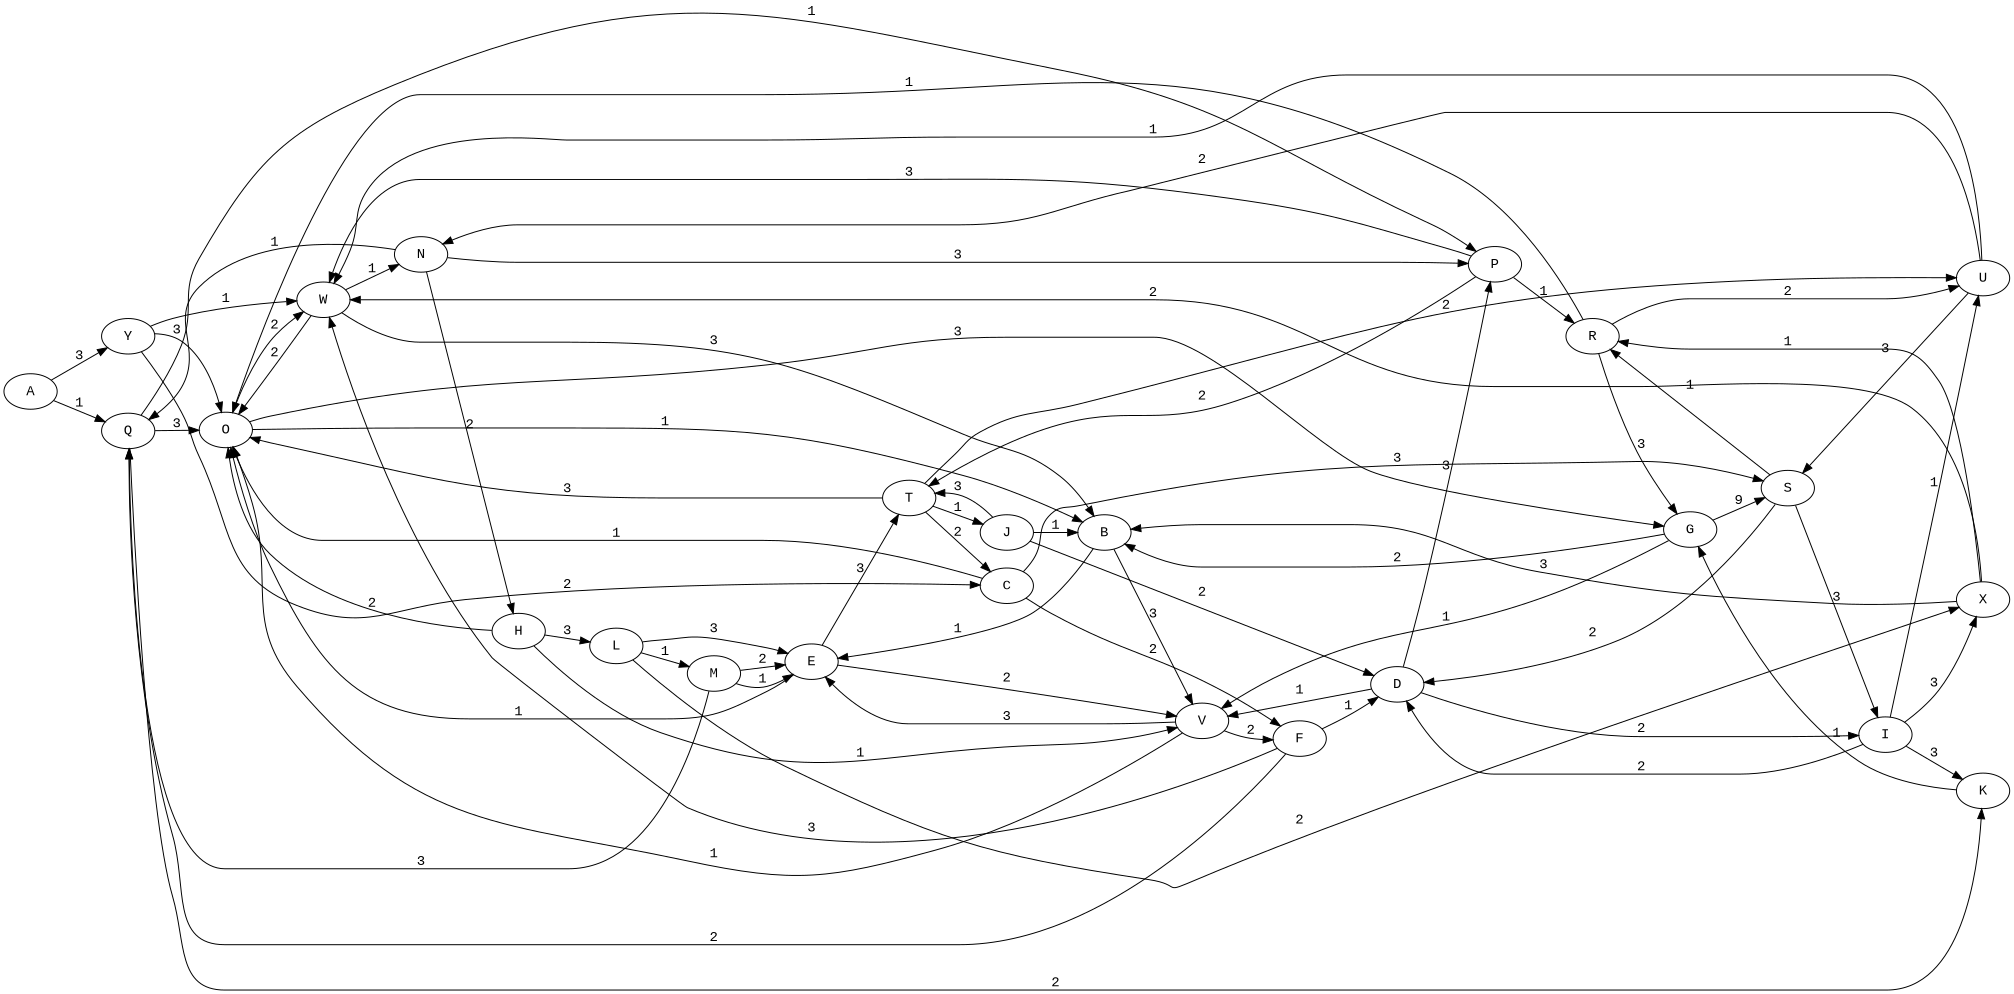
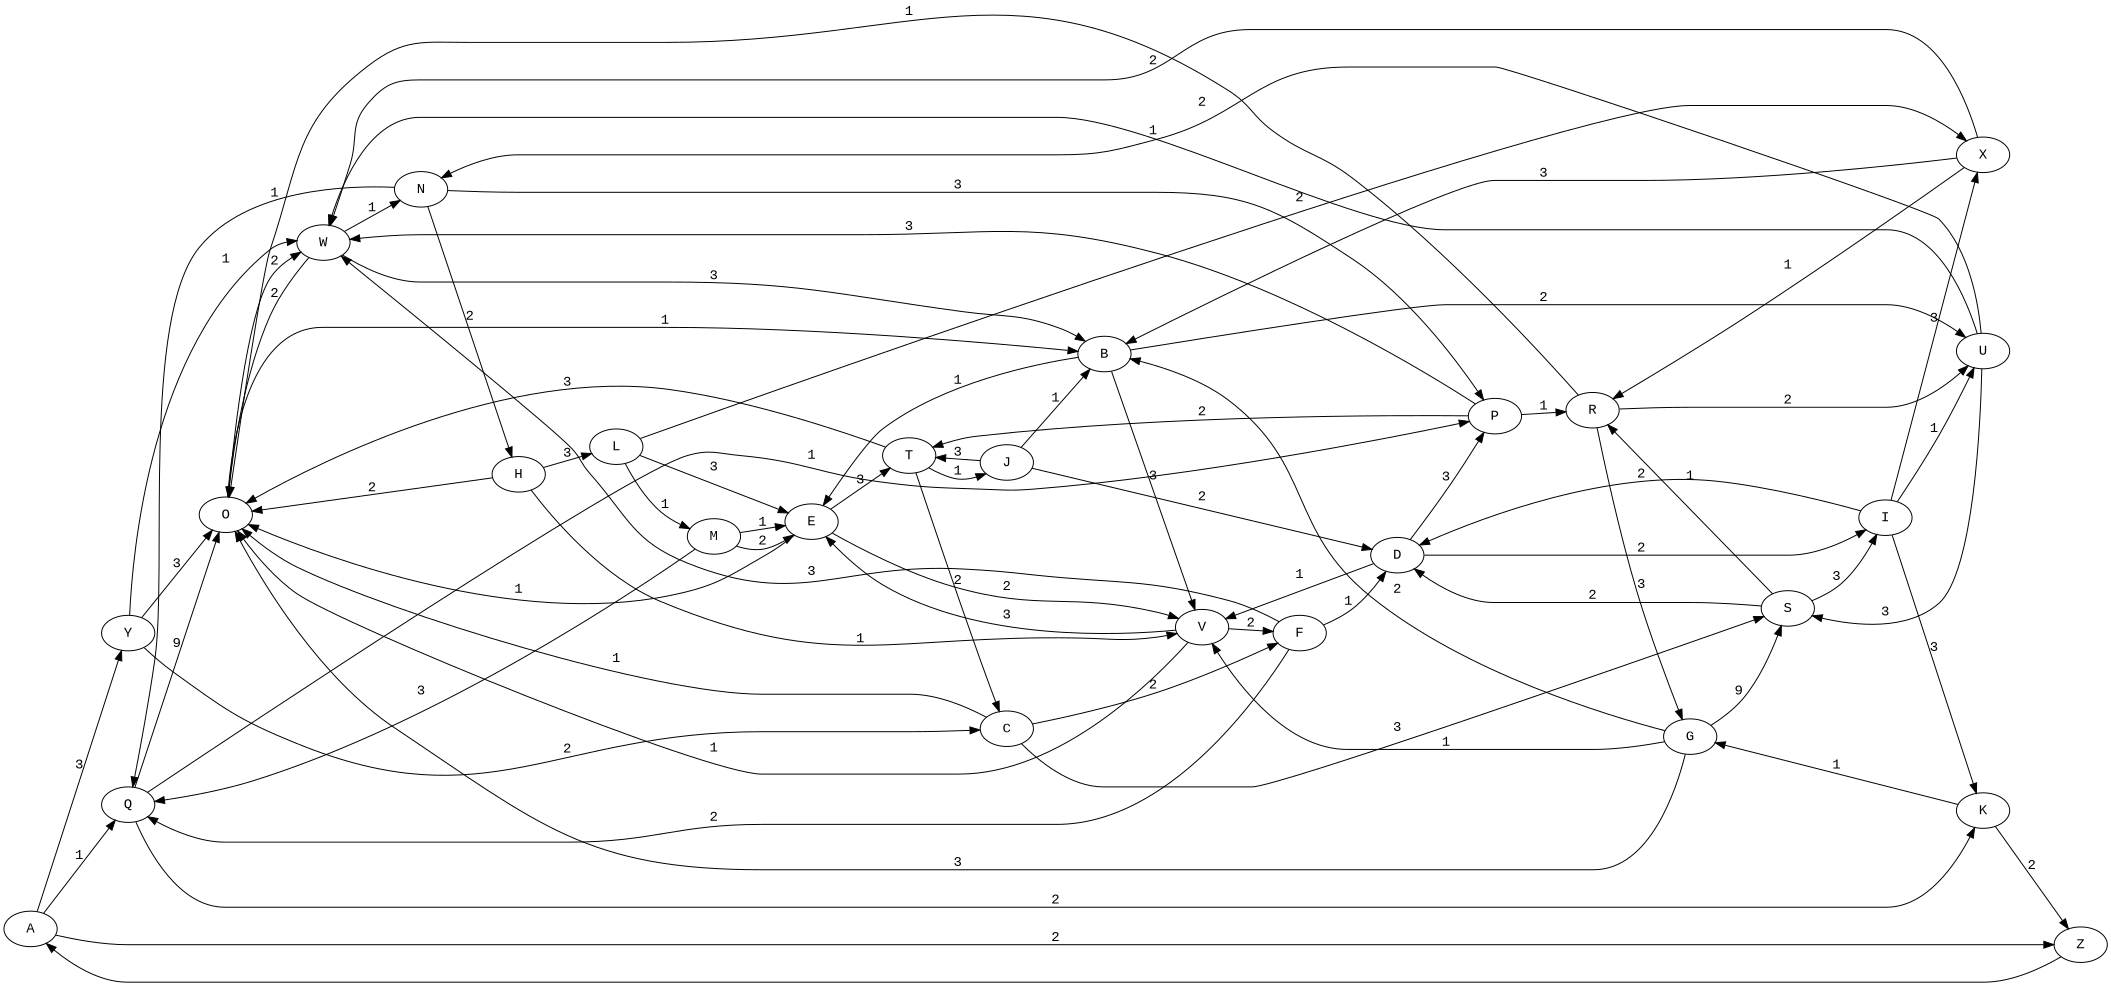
(1445, 313) -> (1545, 305)
(972, 338) -> (933, 870)
(177, 424) -> (177, 643)
none -> (2081, 945)
